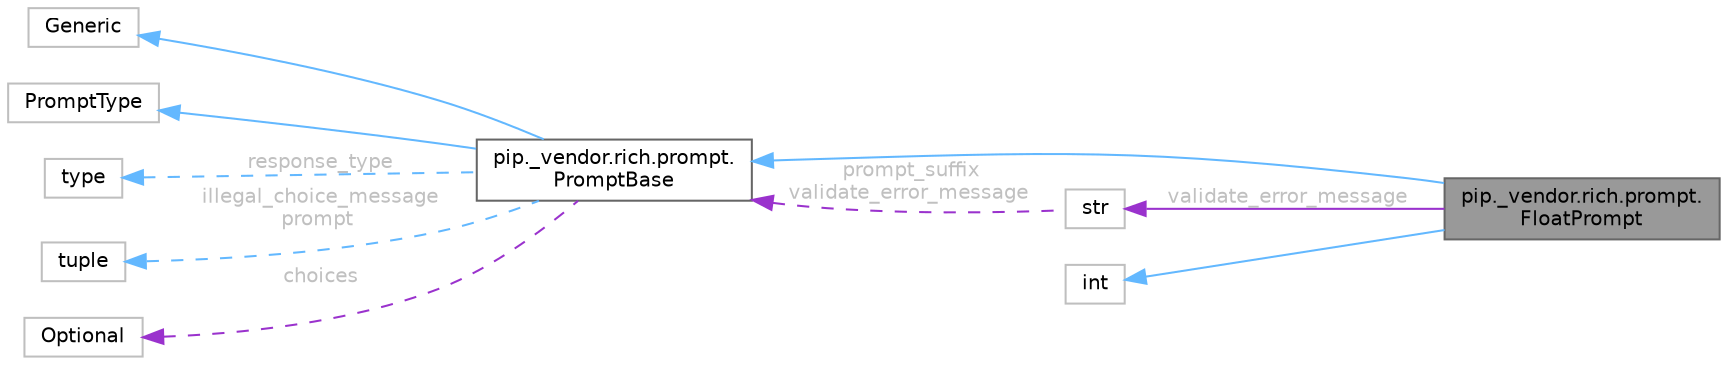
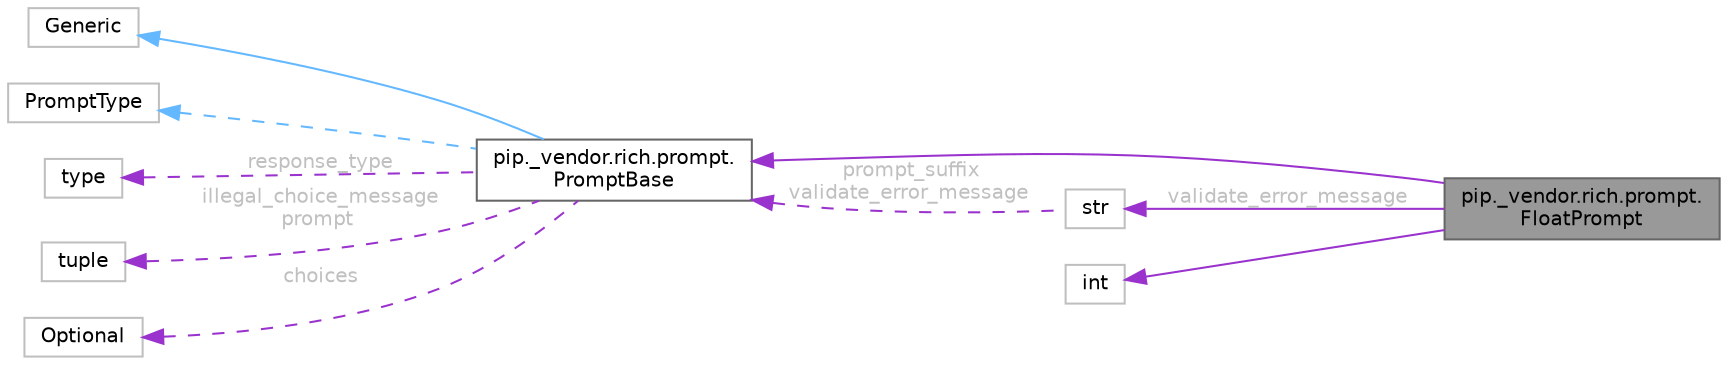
(328, 130) -> (328, 130)
(1109, 155) -> (1109, 155)
(310, 175) -> (310, 175)
(345, 247) -> (345, 247)
(1295, 253) -> (1295, 253)
